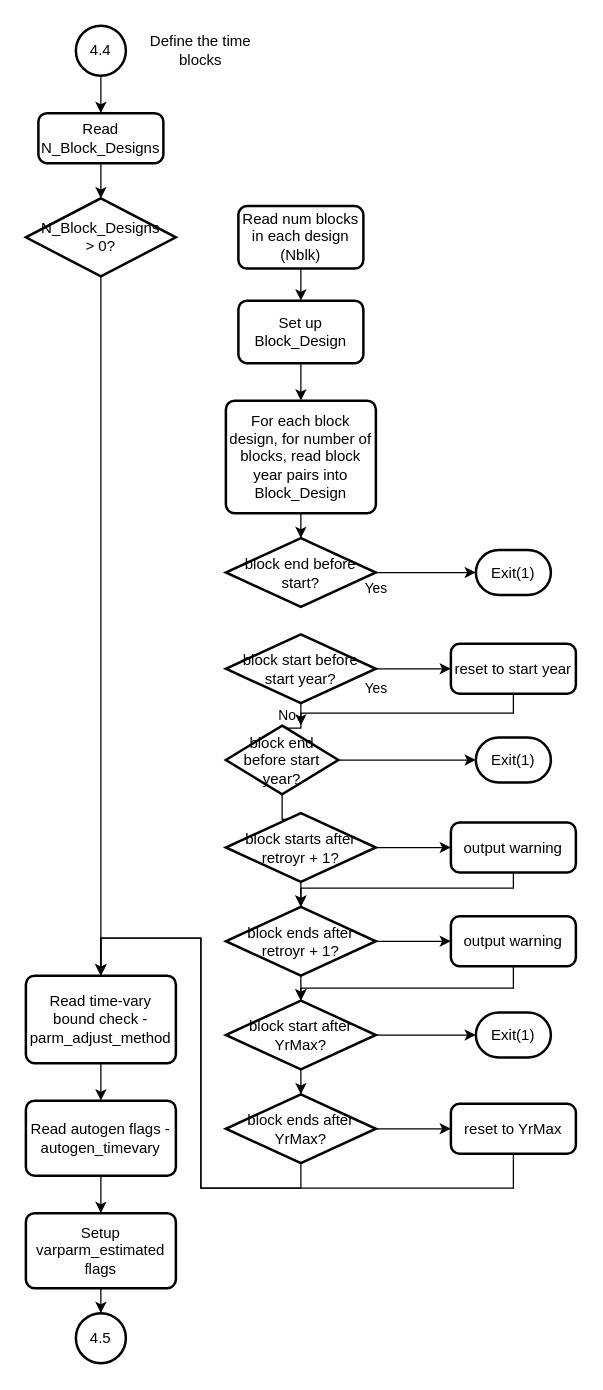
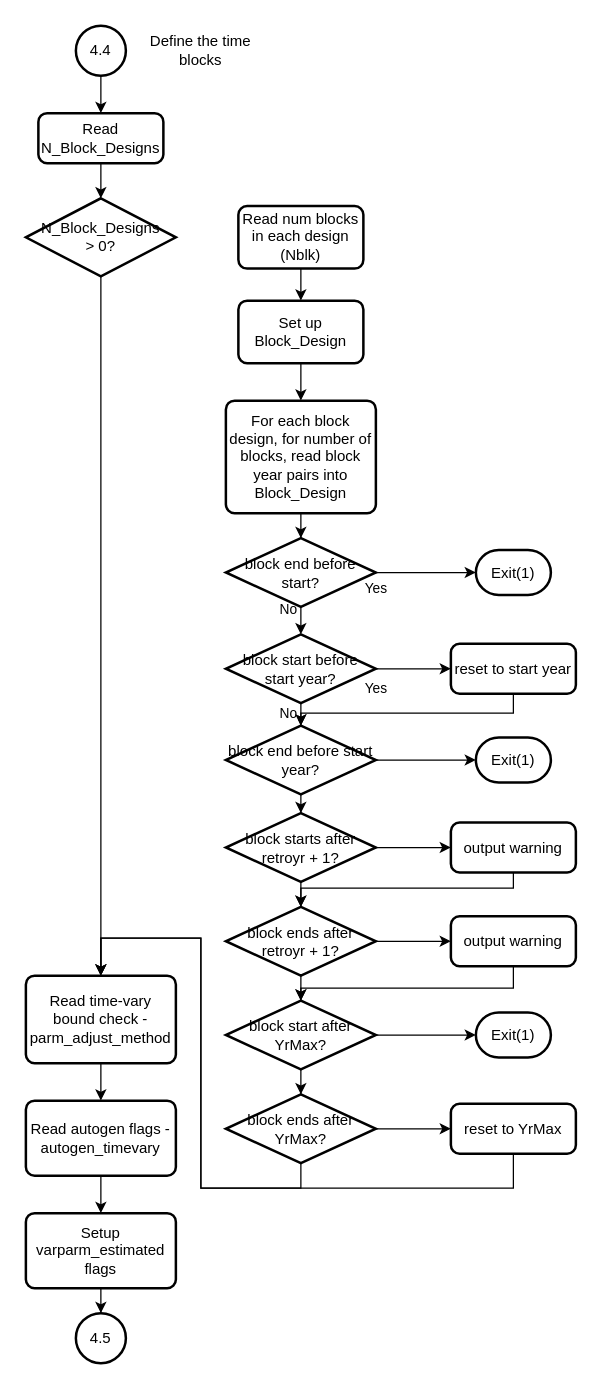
none -> (301, 625)
(282, 760) -> (301, 760)
